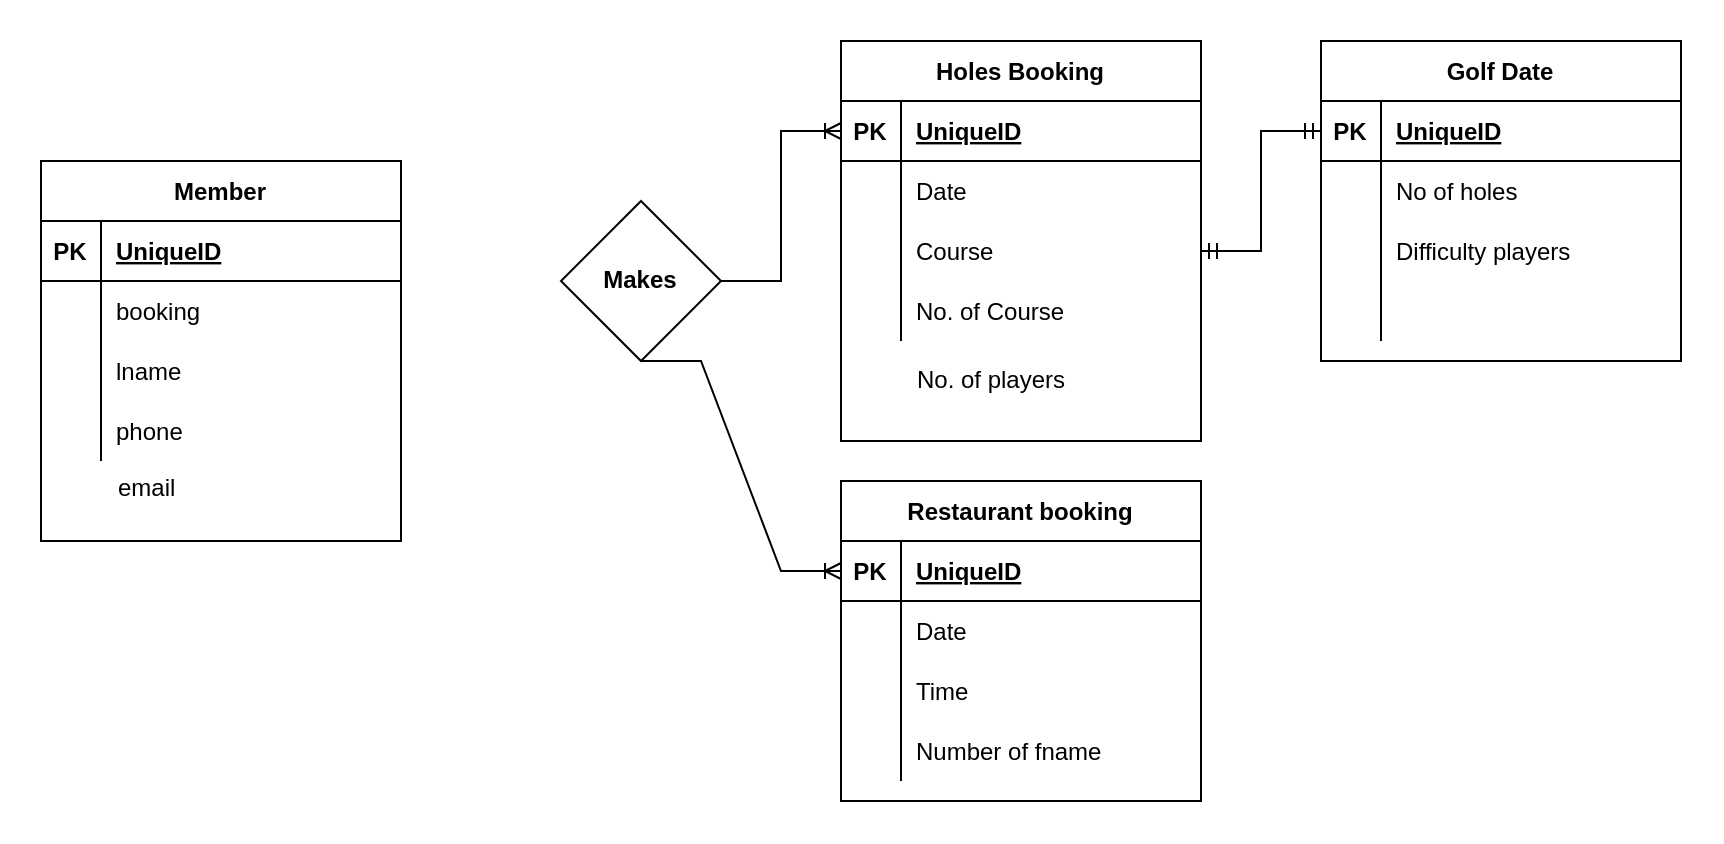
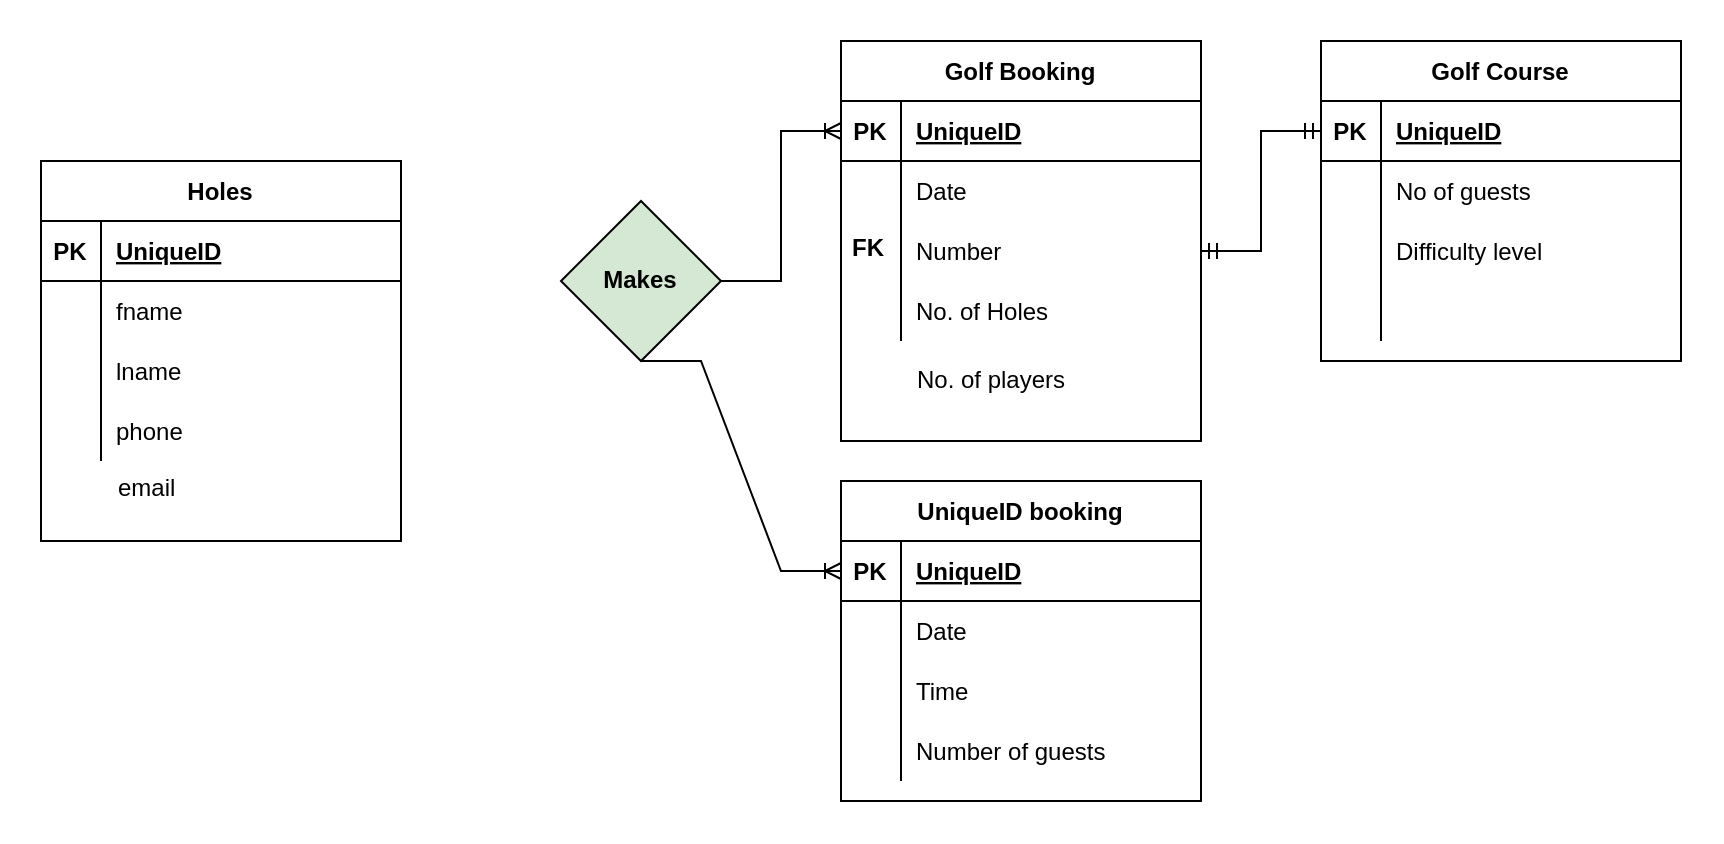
(1020, 72) -> (1020, 72)
(1500, 72) -> (1500, 72)
(220, 192) -> (220, 192)
(1461, 192) -> (1470, 192)
none -> (871, 251)
(956, 252) -> (956, 252)
(1501, 252) -> (1485, 252)
(641, 281) -> (641, 281)
(160, 312) -> (150, 312)
(994, 312) -> (984, 312)
(1020, 512) -> (1020, 512)
(1011, 752) -> (1017, 752)
